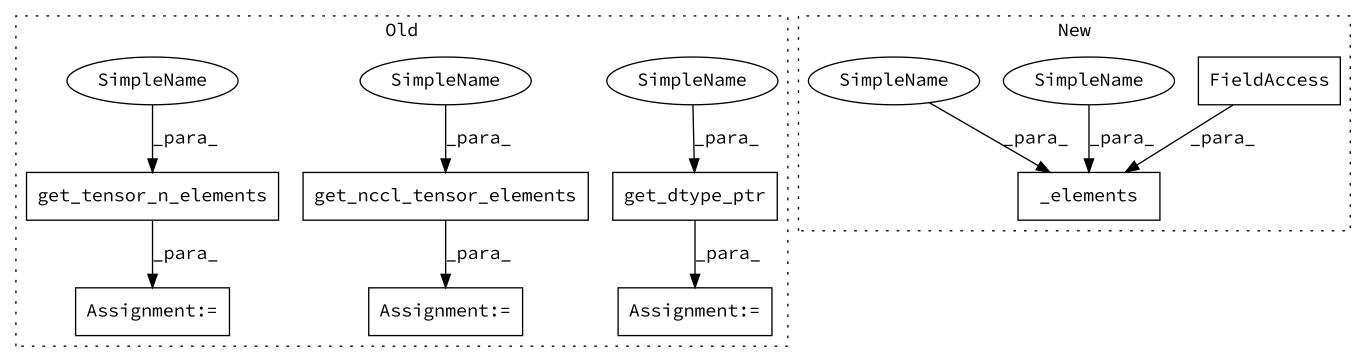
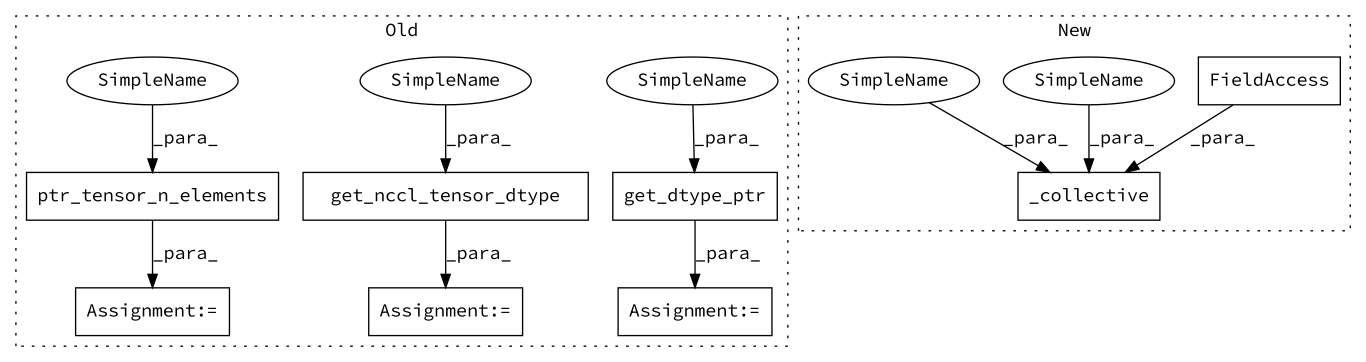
(153, 196) -> (153, 196)
(446, 196) -> (446, 196)
(1089, 196) -> (1089, 196)
